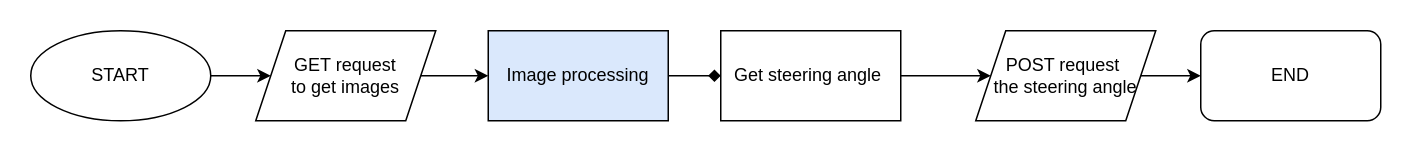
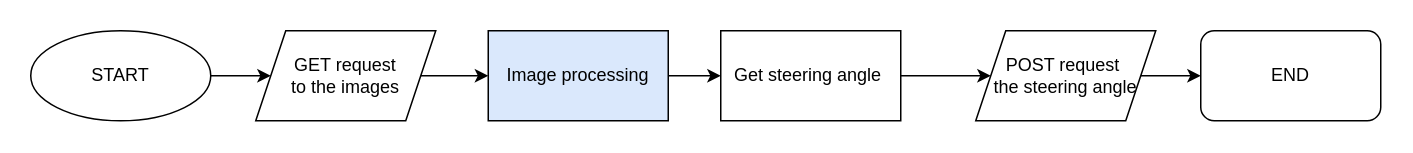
(346, 76) -> (346, 76)
(708, 76) -> (709, 76)
